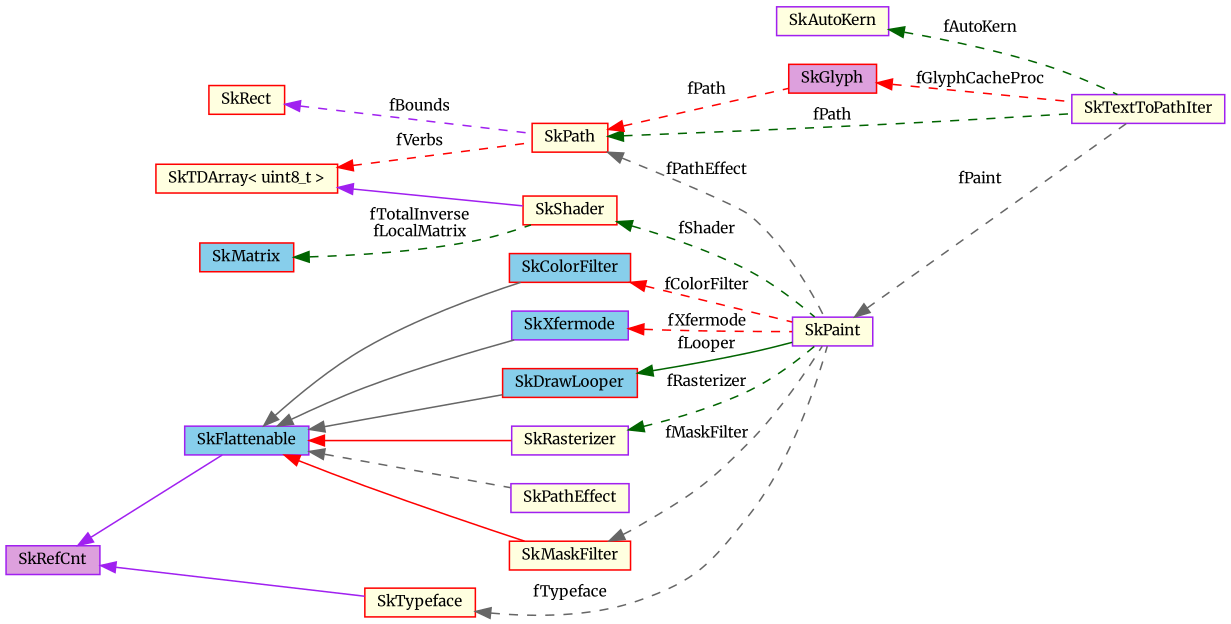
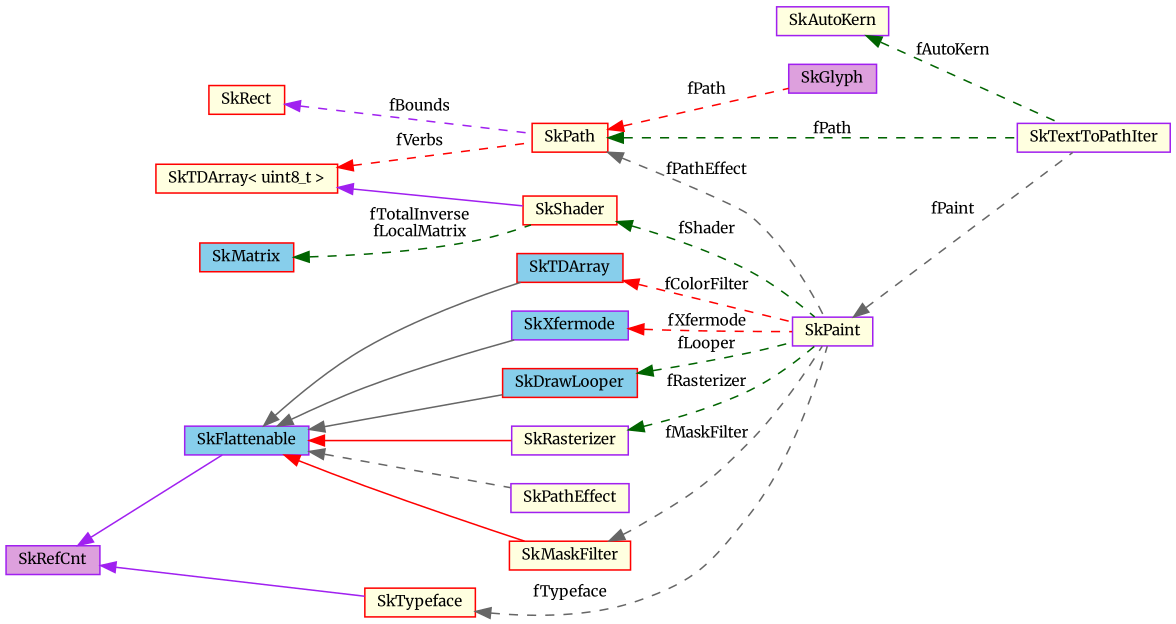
(833, 79) -> (833, 79)
(982, 93) -> none
(570, 268) -> (570, 268)
(723, 358) -> (723, 358)
